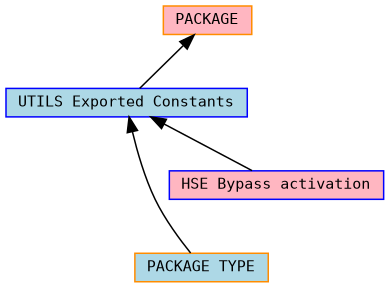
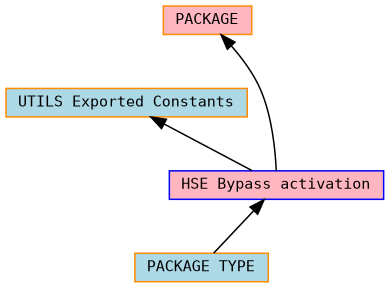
(161, 67) -> (266, 104)
(127, 103) -> (127, 103)
(154, 196) -> (234, 232)
